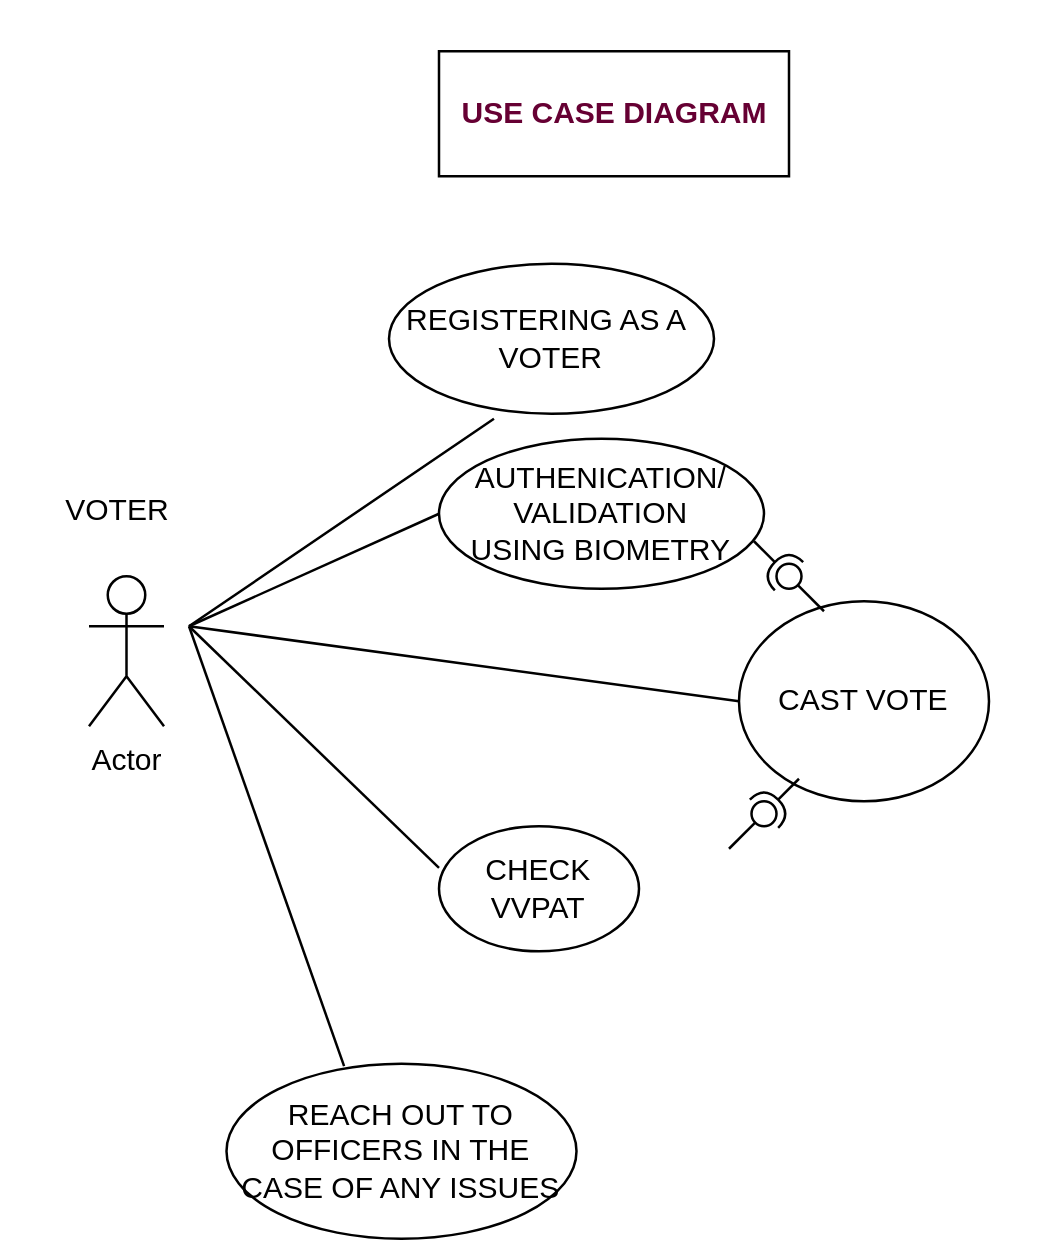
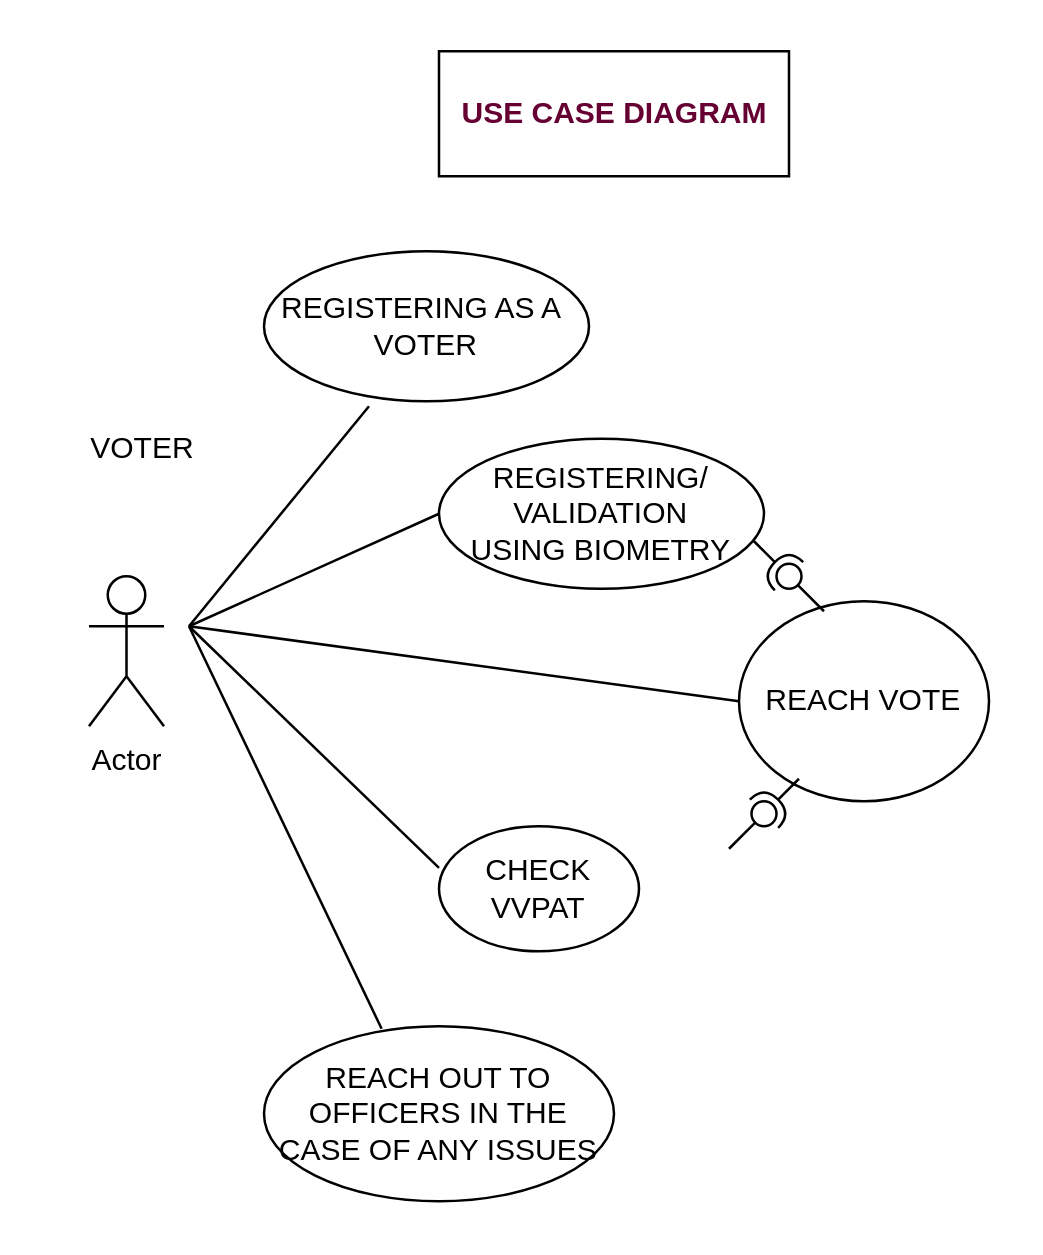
(551, 339) -> (426, 326)
(126, 514) -> (151, 451)
(601, 514) -> (601, 514)
(864, 701) -> (864, 701)
(401, 1151) -> (439, 1114)
